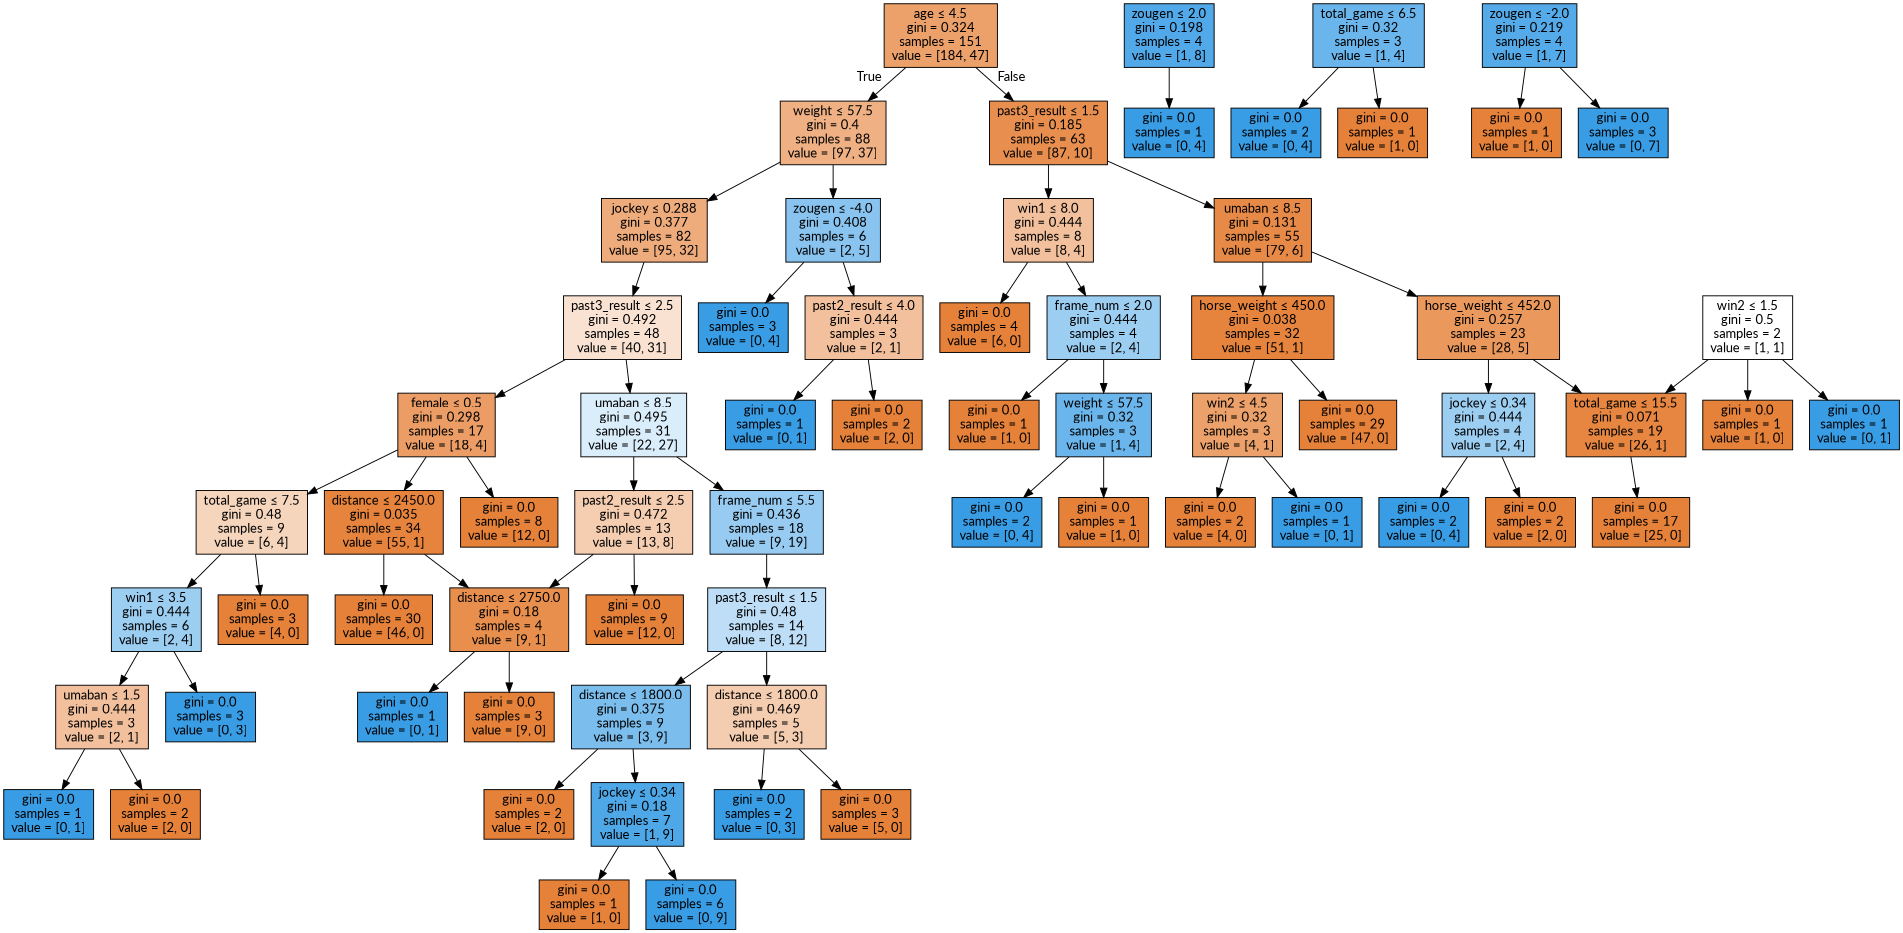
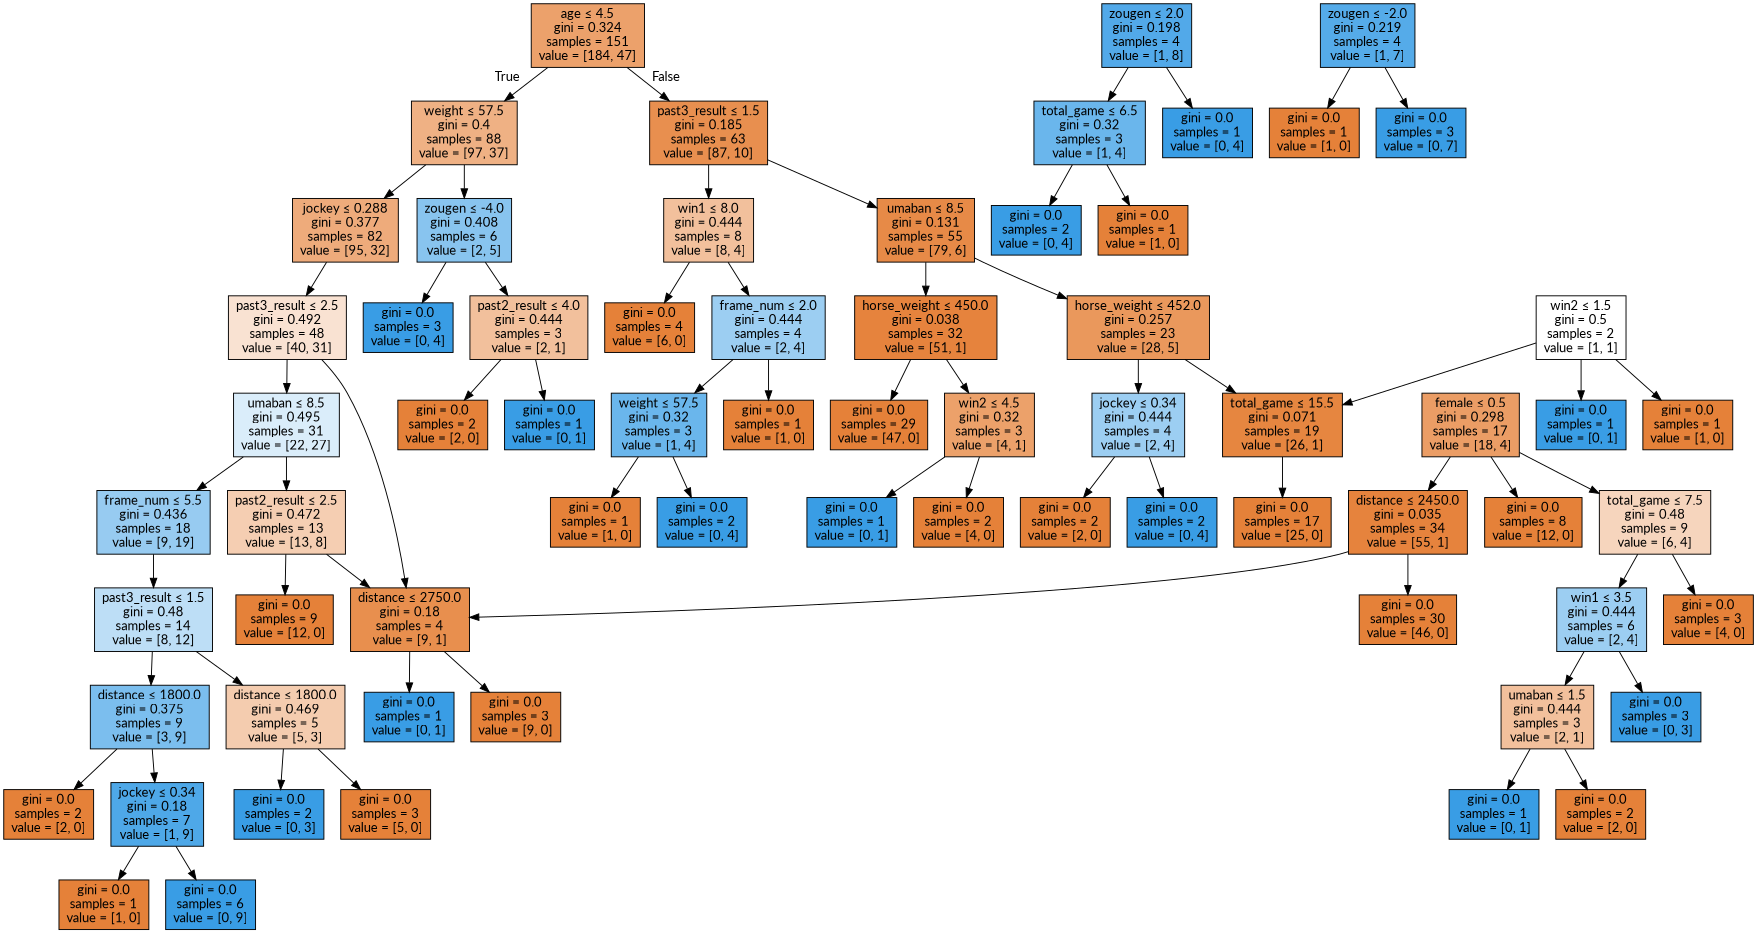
none -> (1121, 80)
(535, 376) -> (377, 463)
